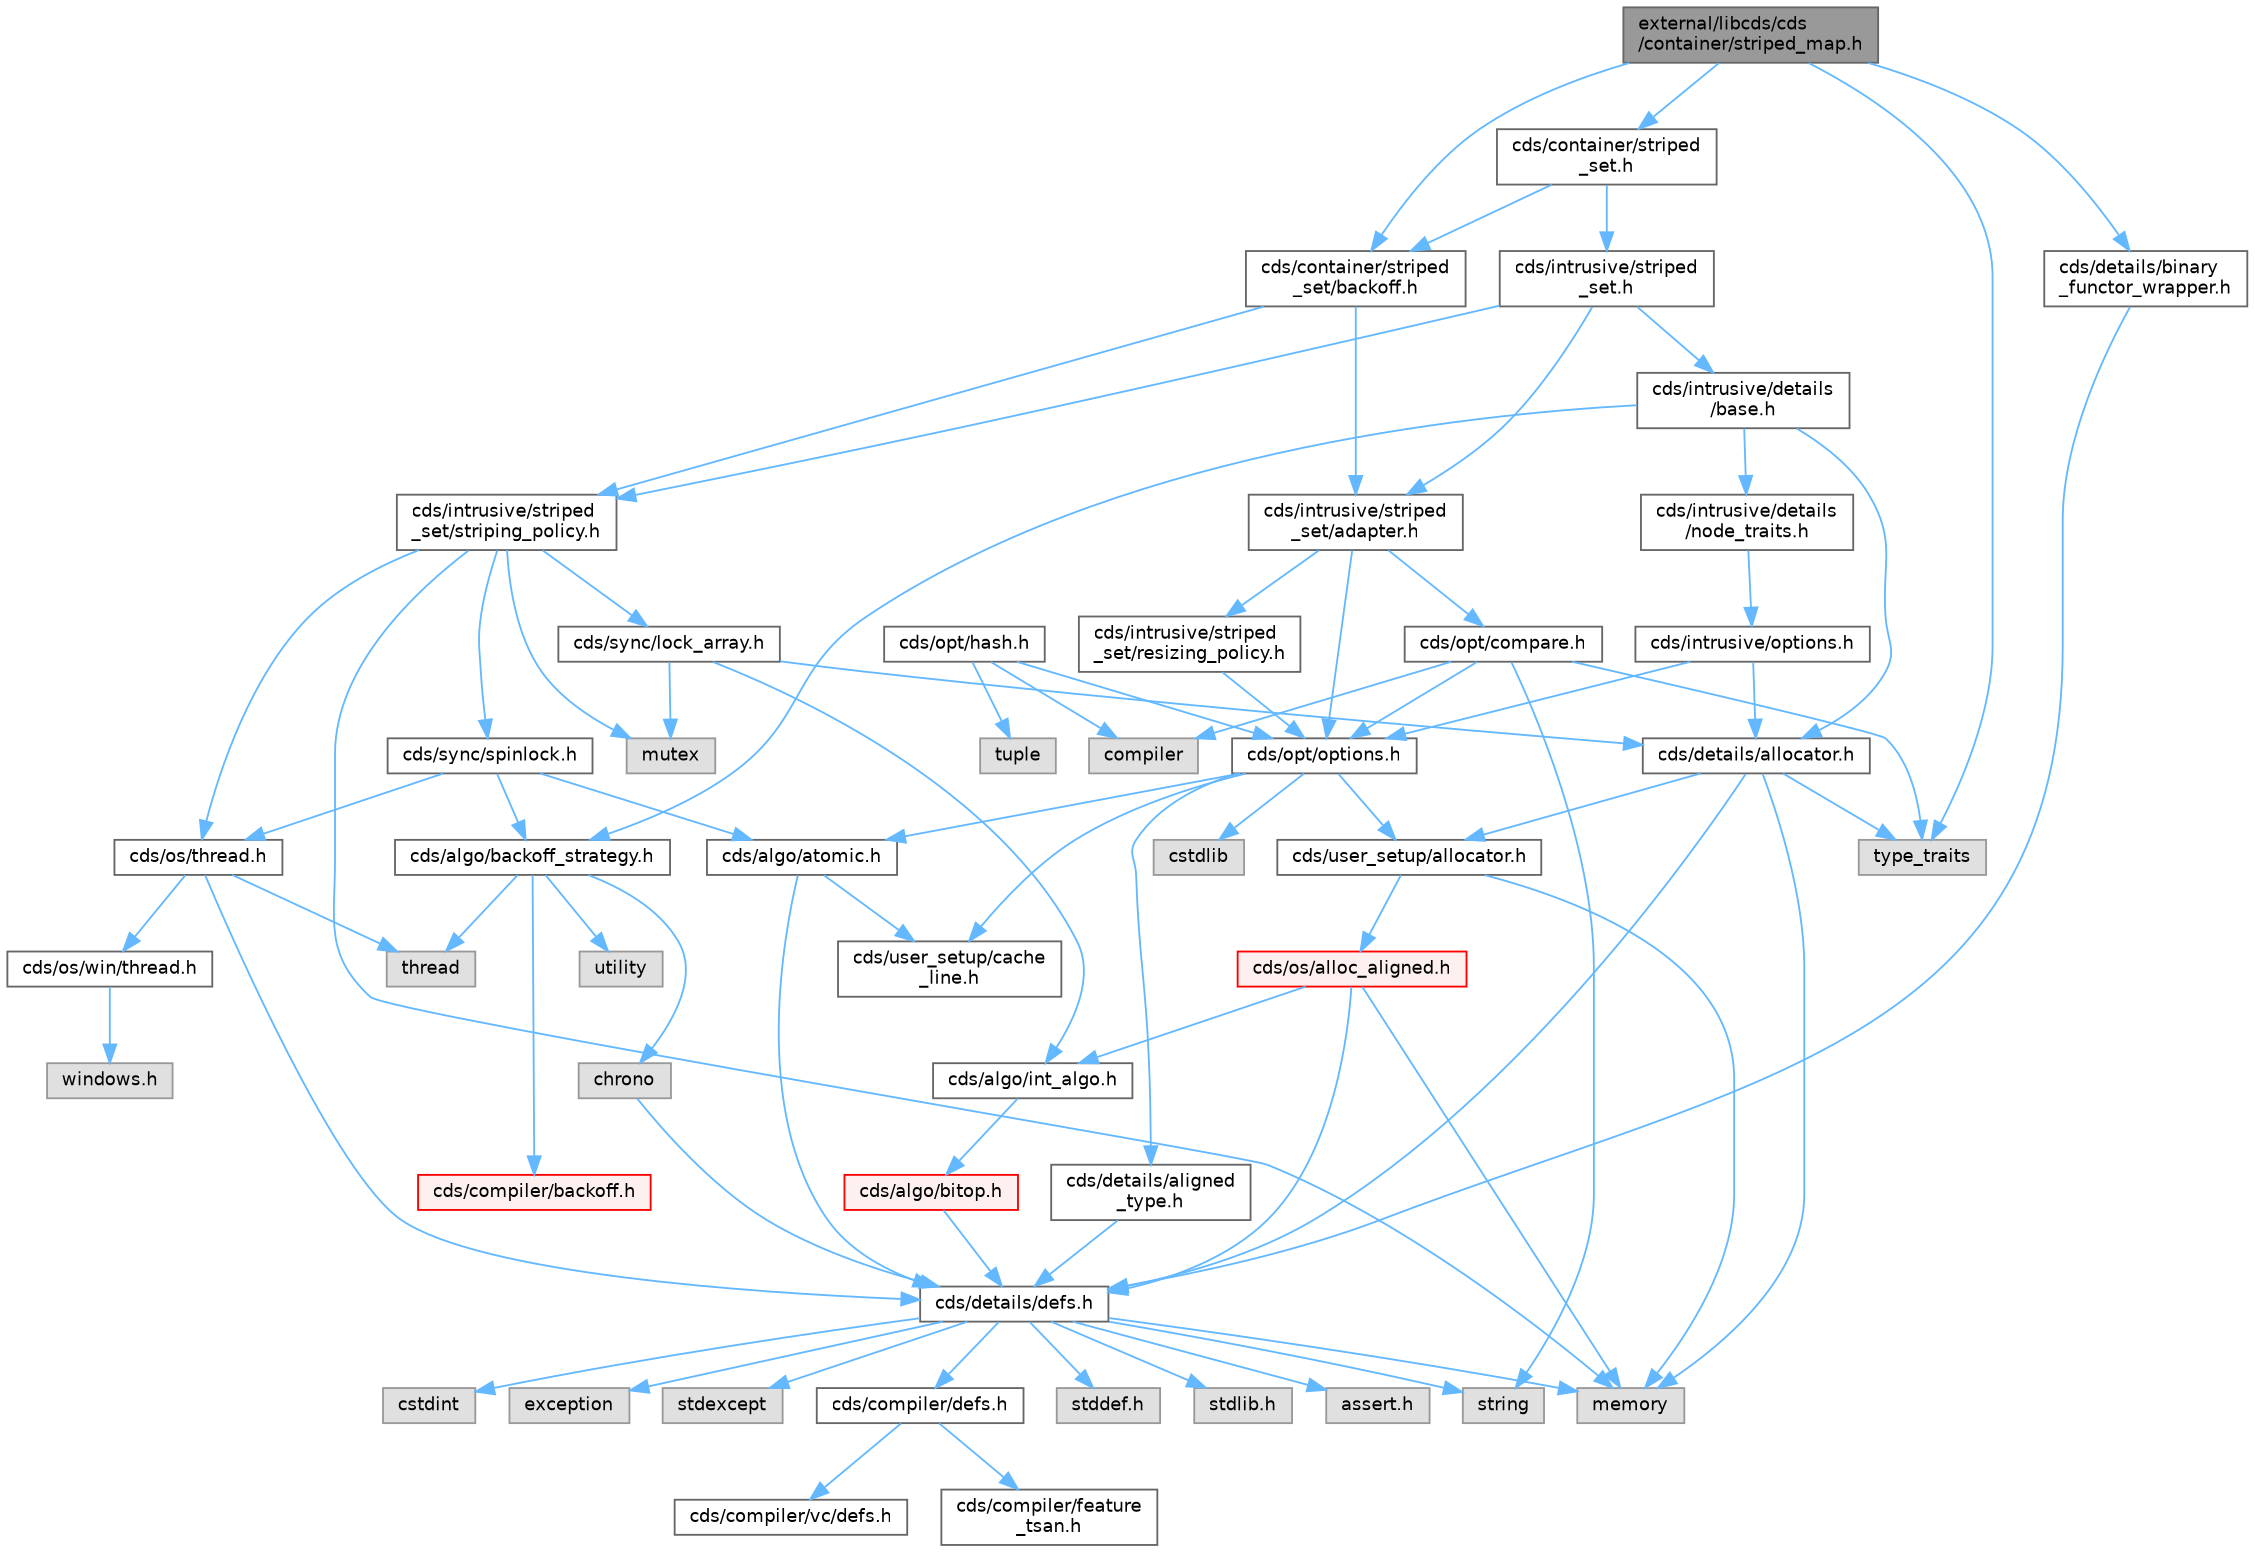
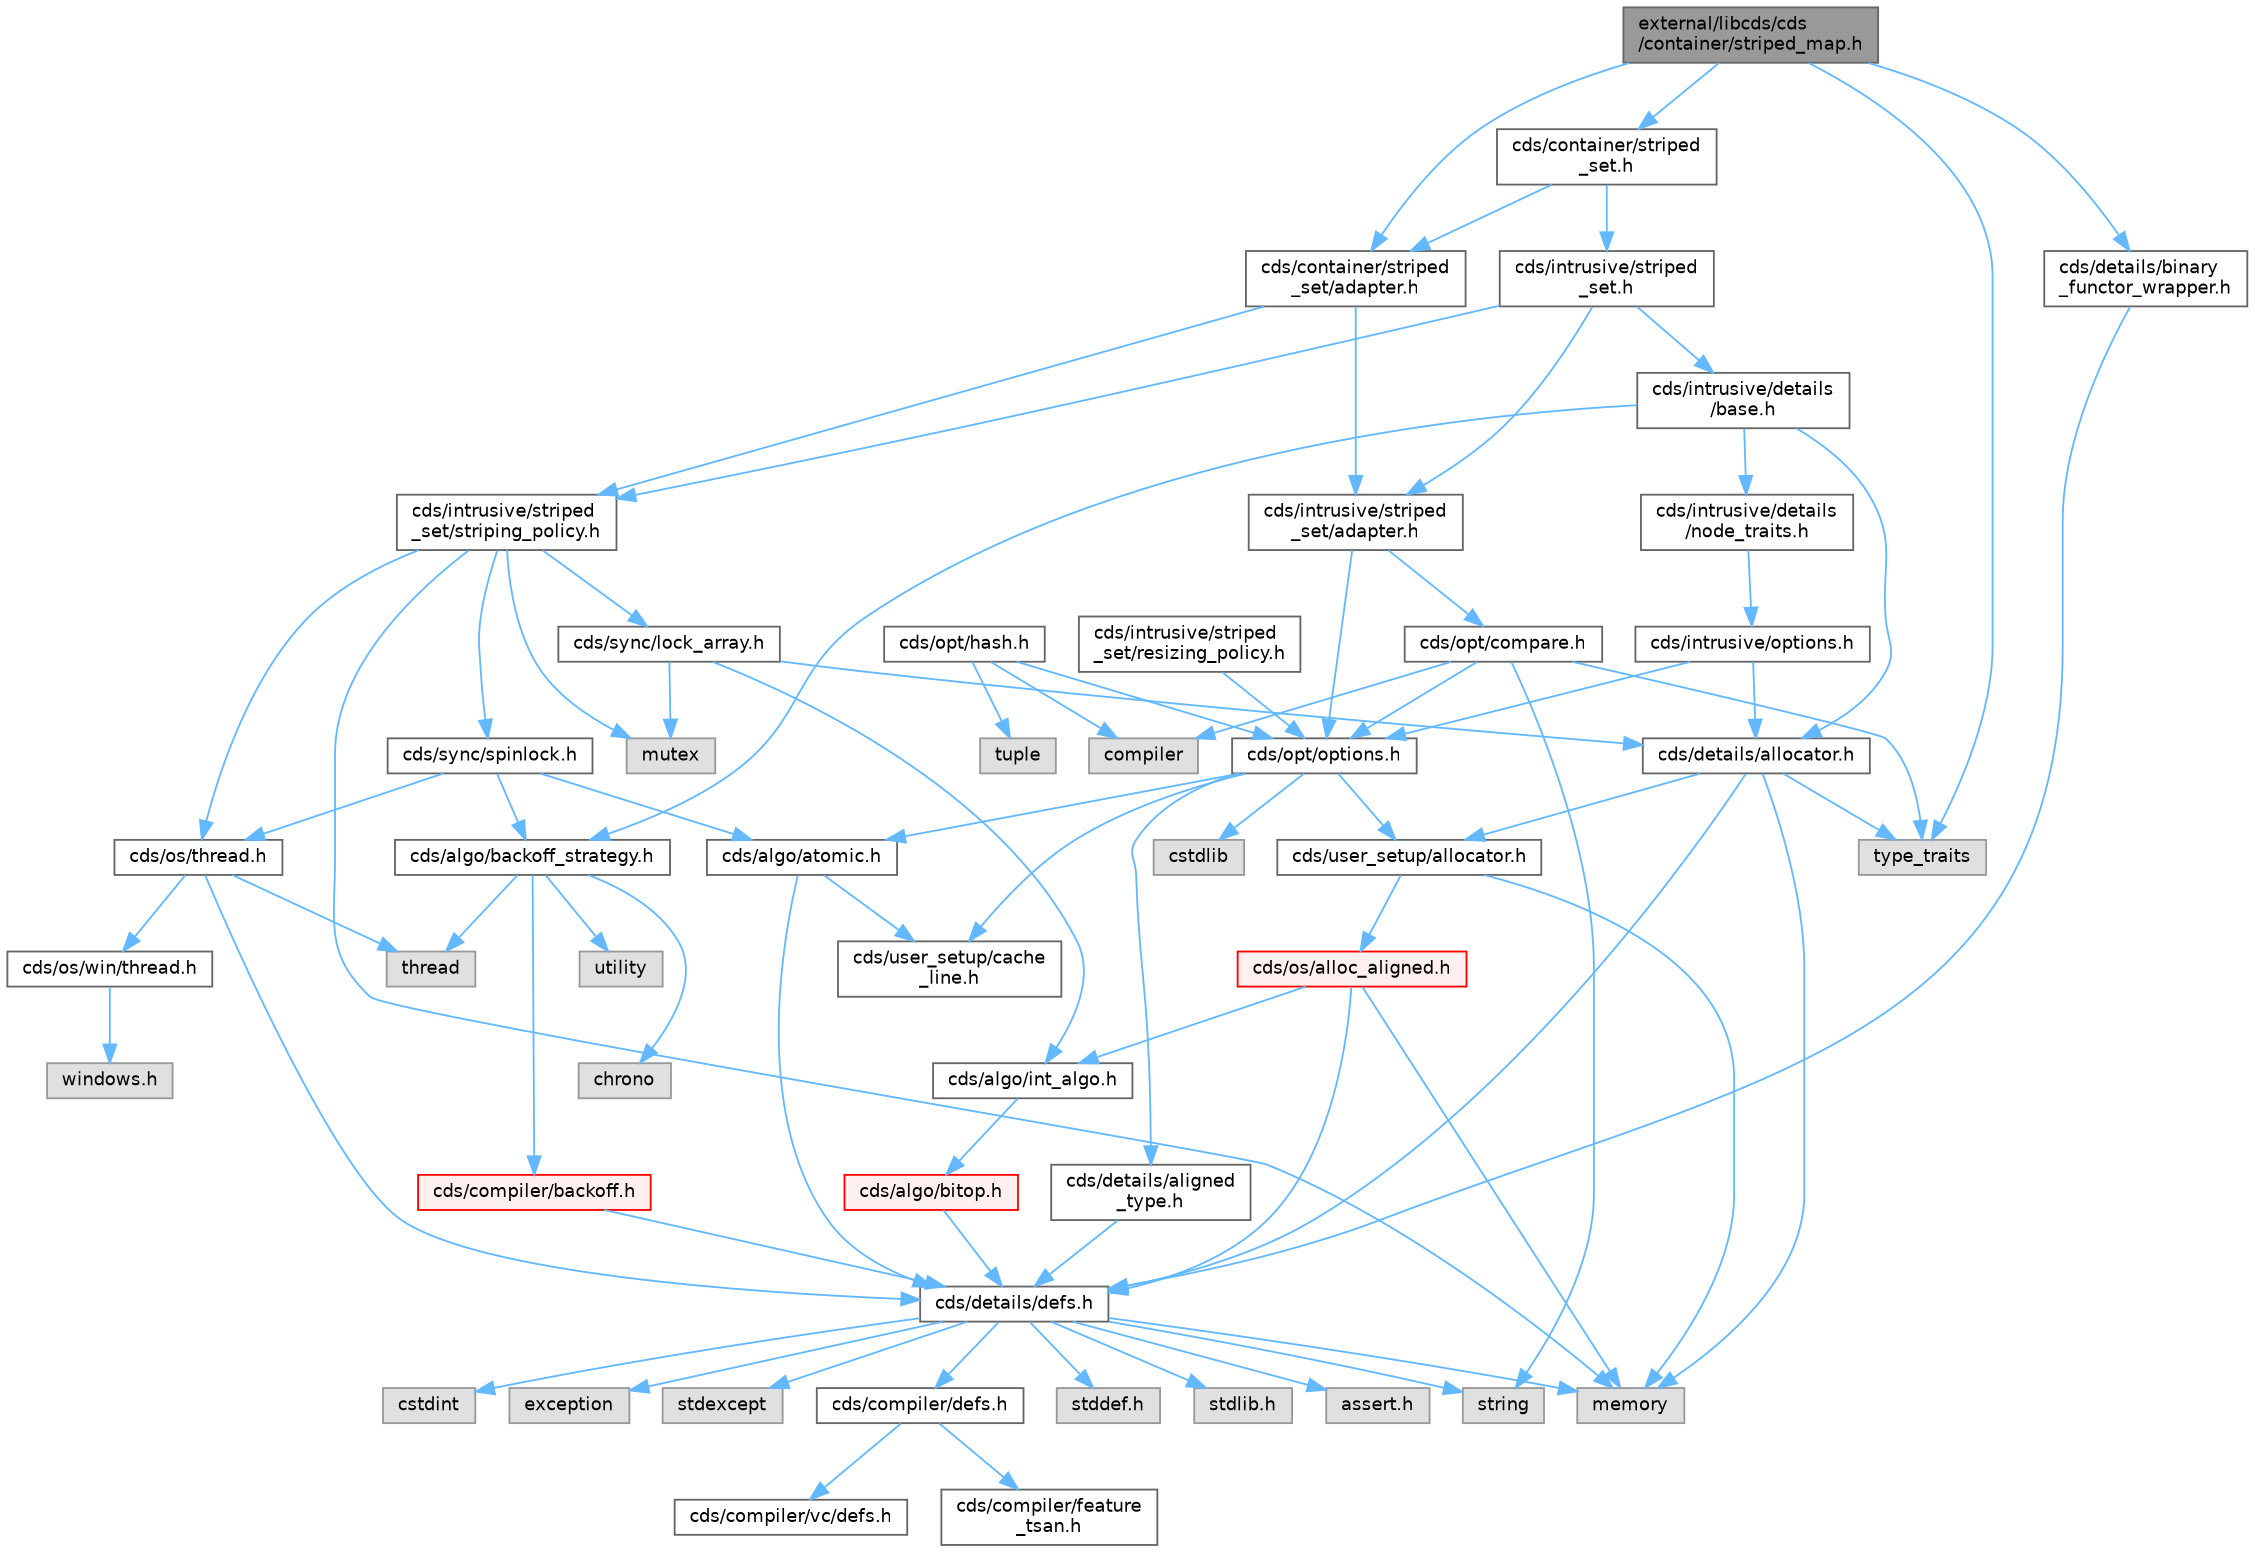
(1356, 279) -> (1356, 279)
(1280, 578) -> none
(762, 1217) -> (765, 1246)
